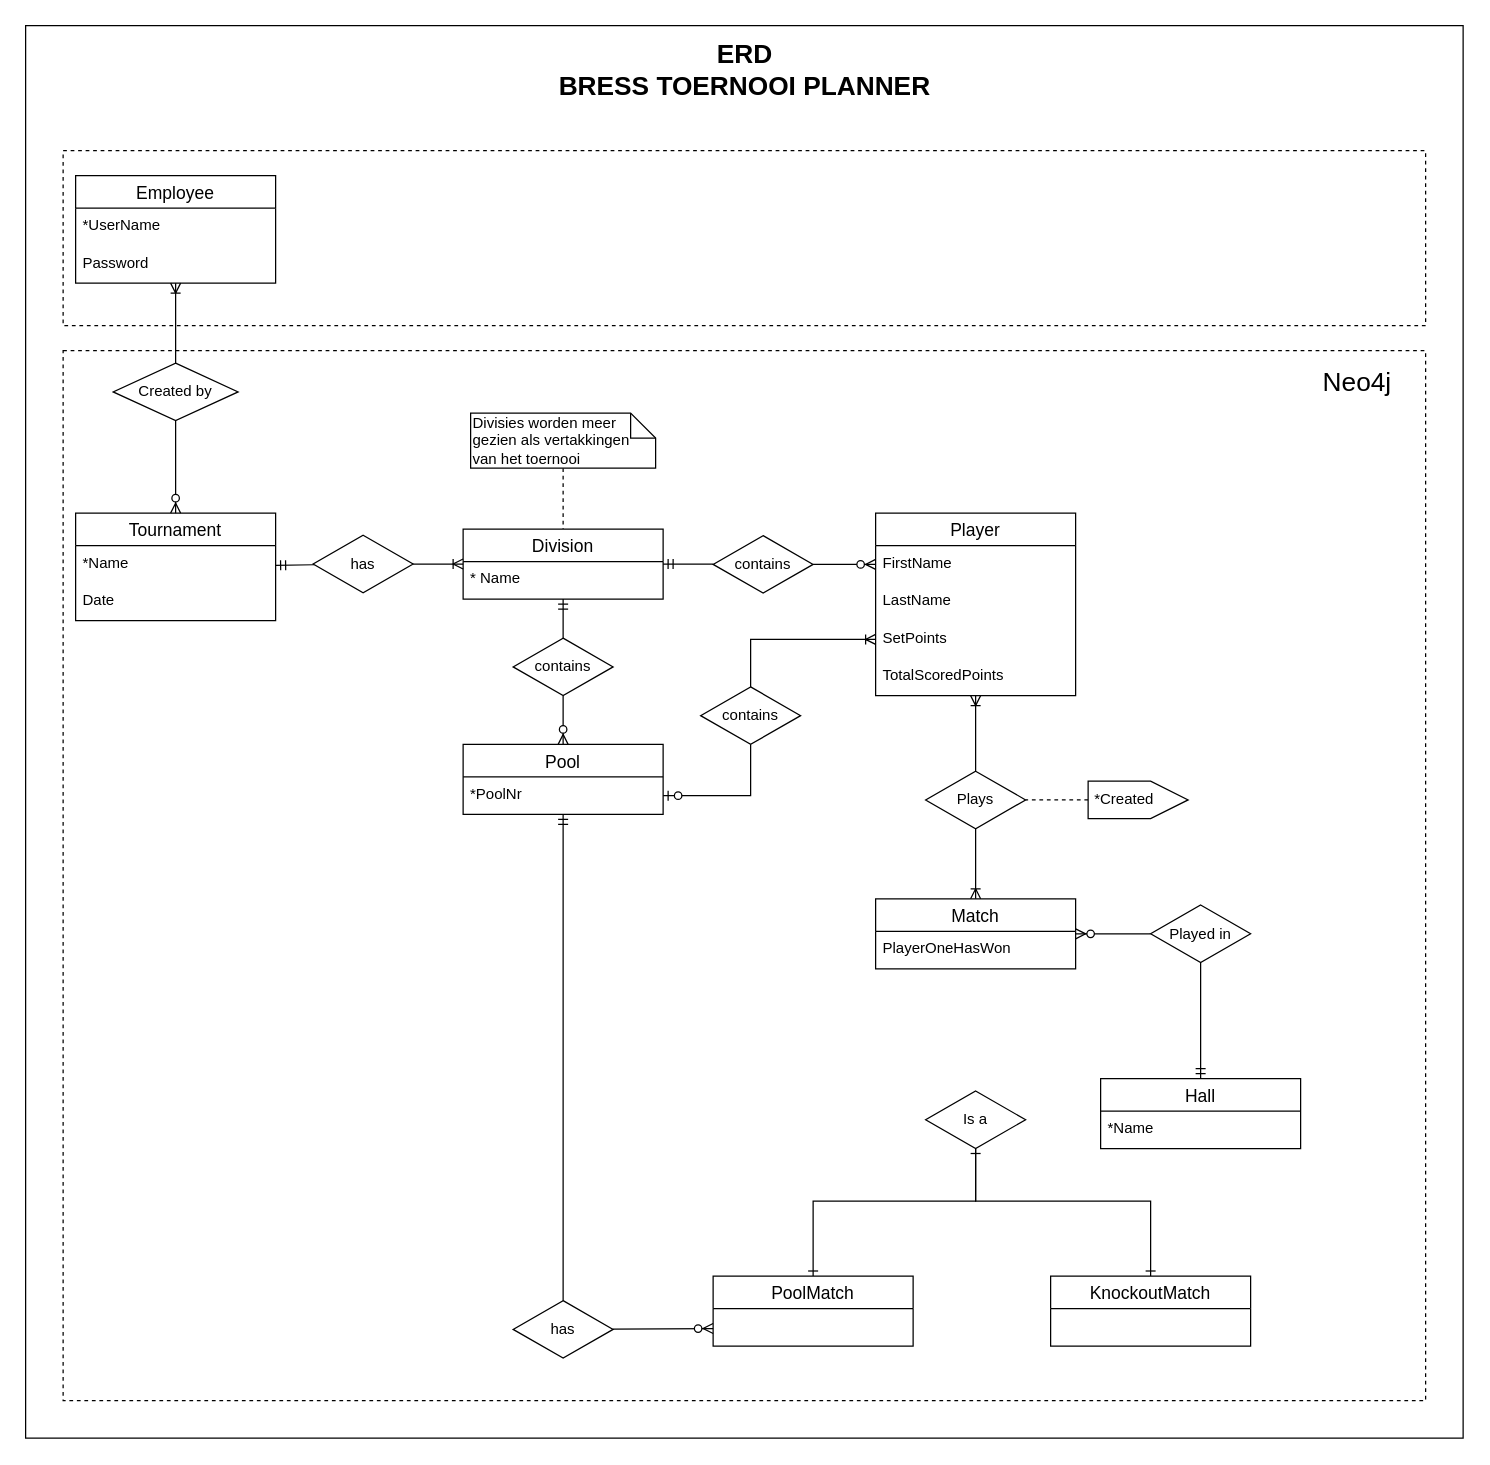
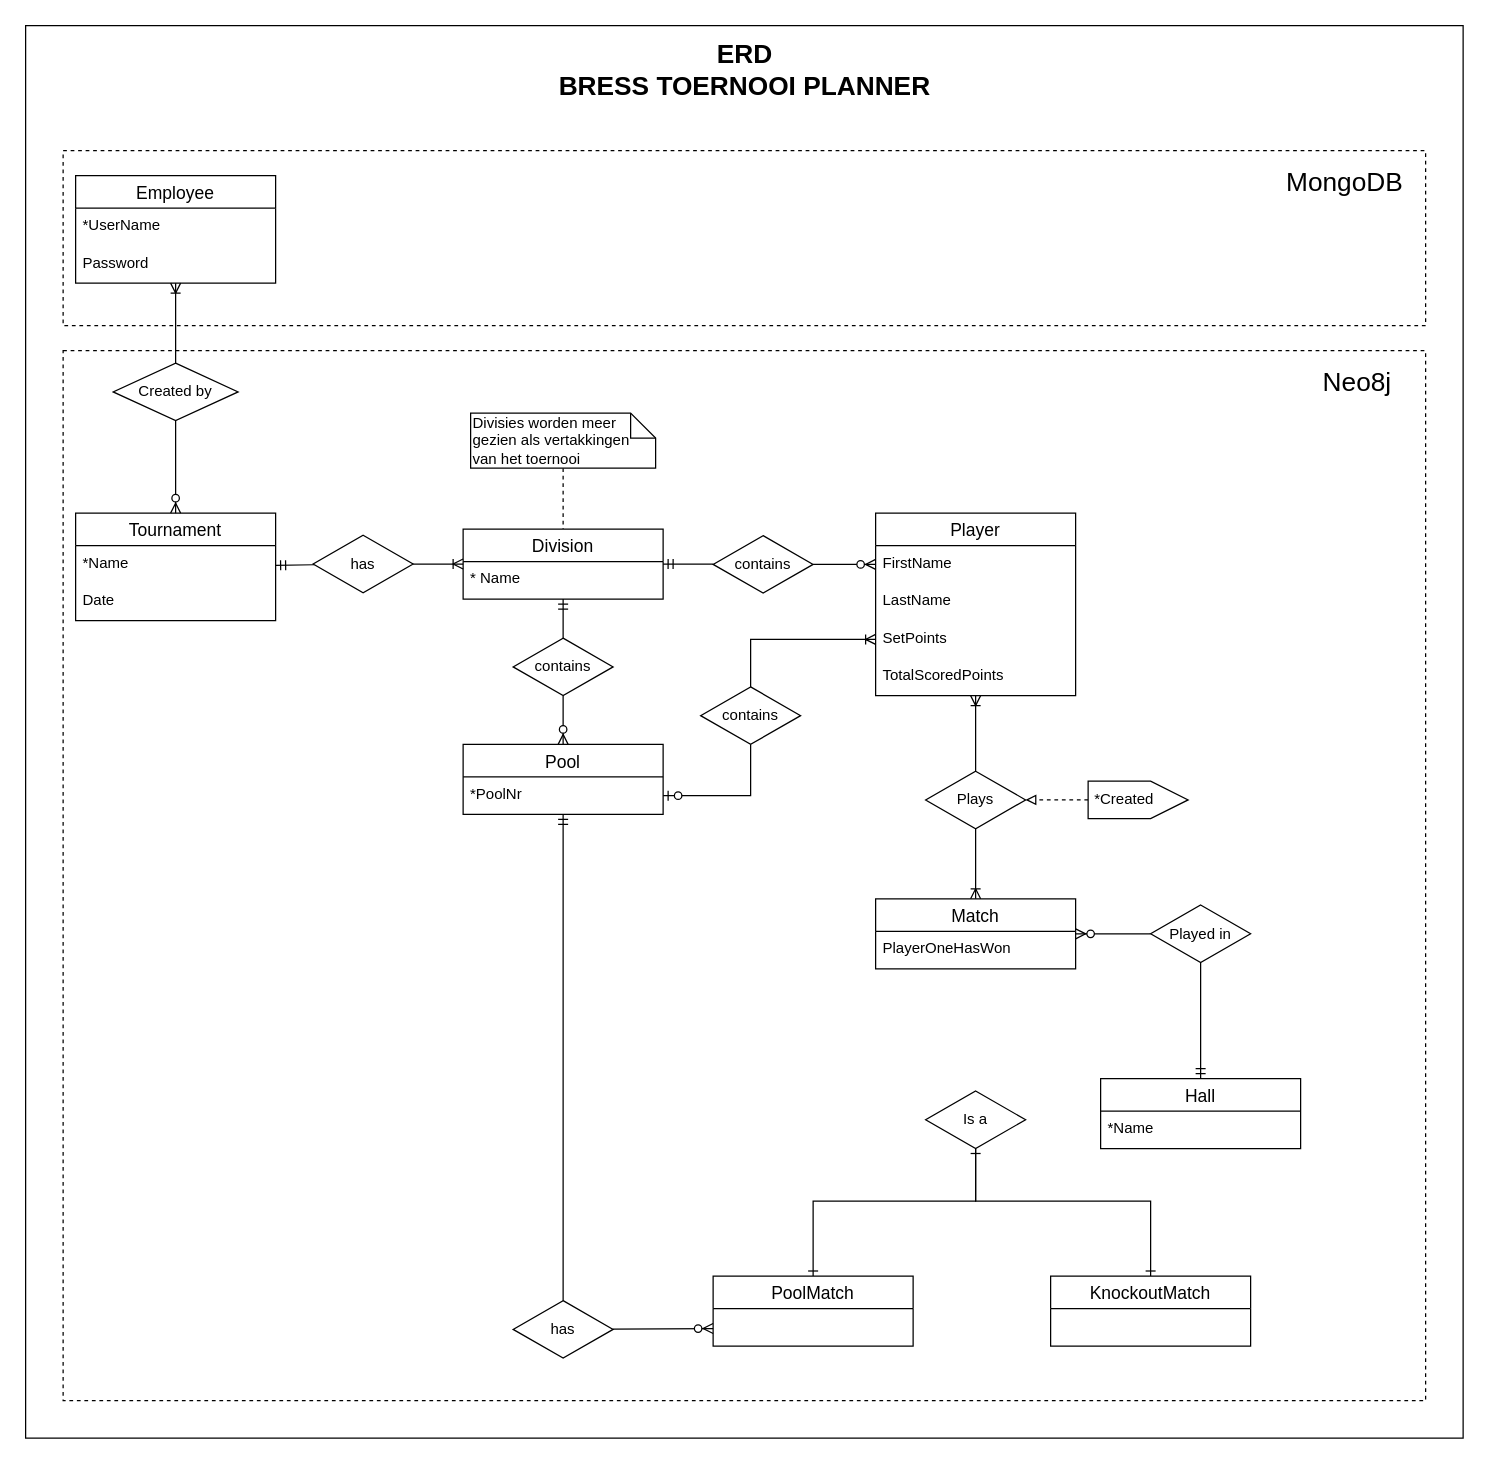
none -> (1344, 182)
(1358, 382) -> (1358, 382)
(1032, 800) -> (1037, 800)
